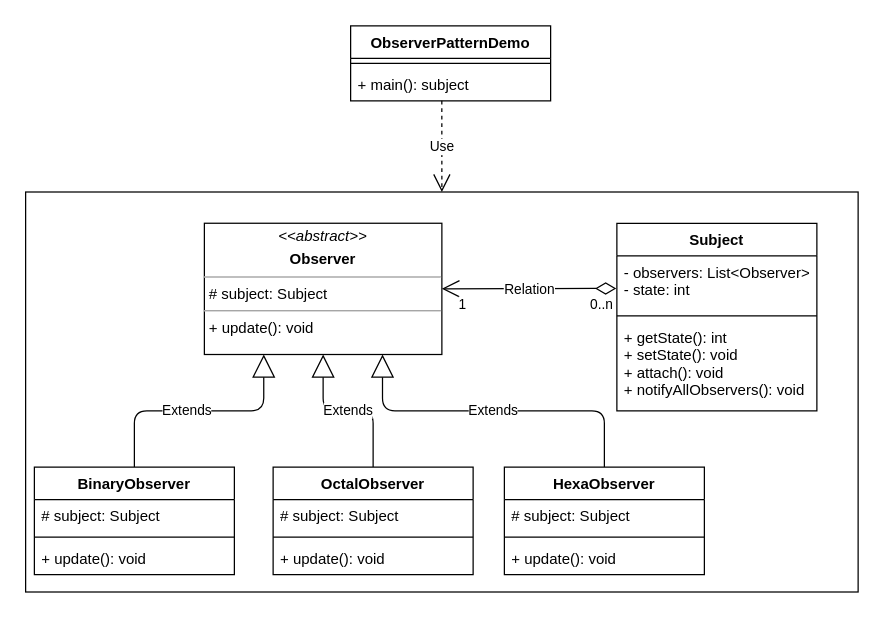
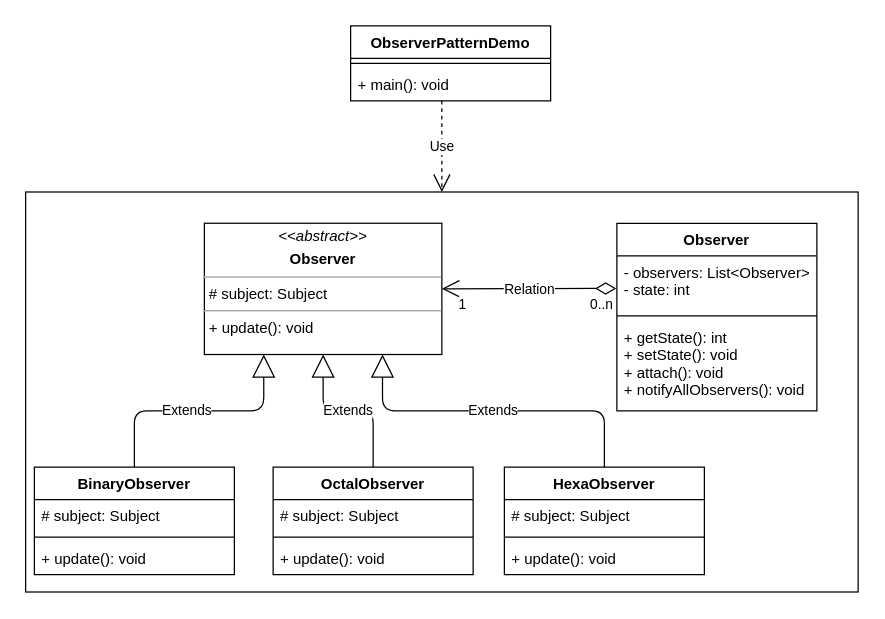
(421, 85) -> (407, 85)
(716, 240) -> (716, 240)
